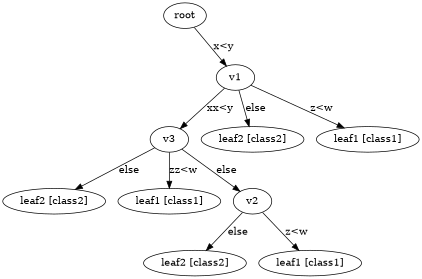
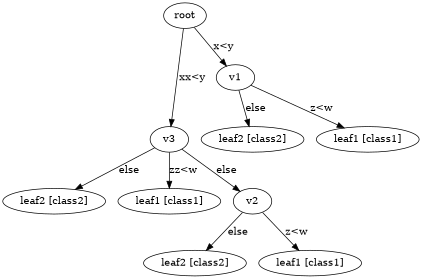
(205, 106) -> (178, 74)
